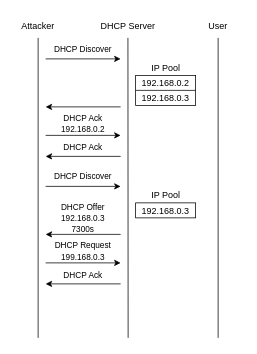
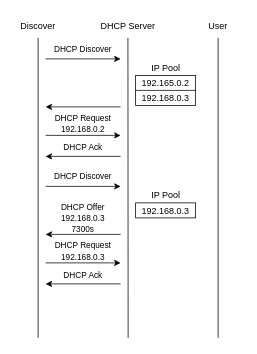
(38, 27) -> (38, 27)
(165, 84) -> (165, 84)
(83, 123) -> (83, 123)
(83, 251) -> (83, 251)
